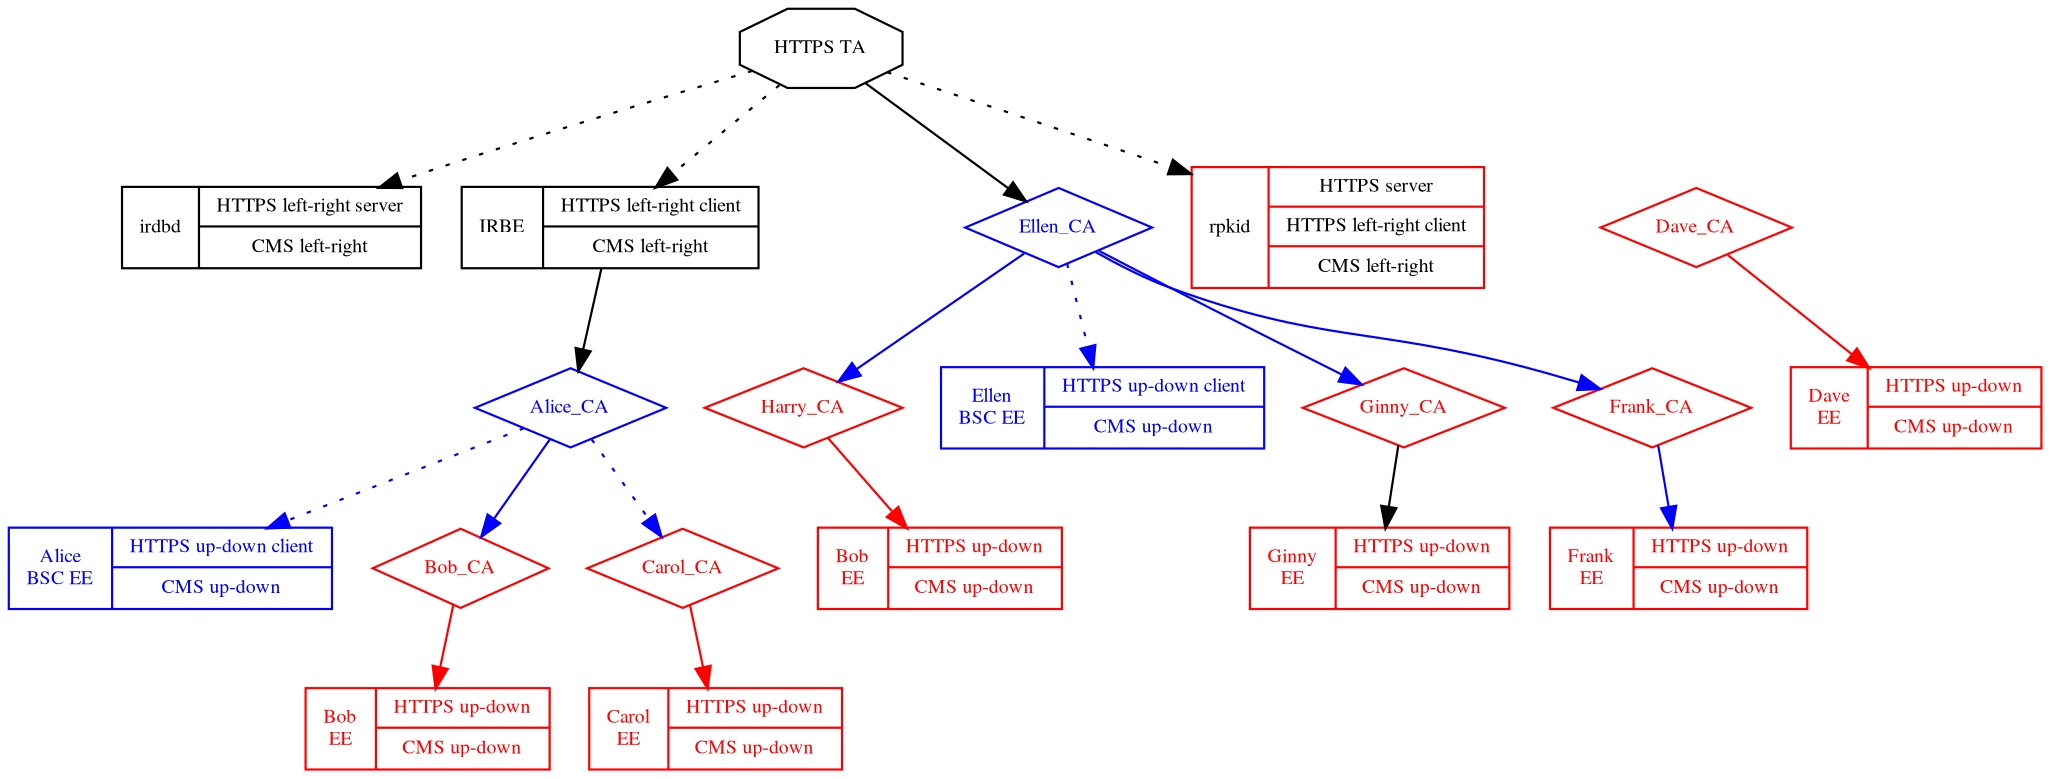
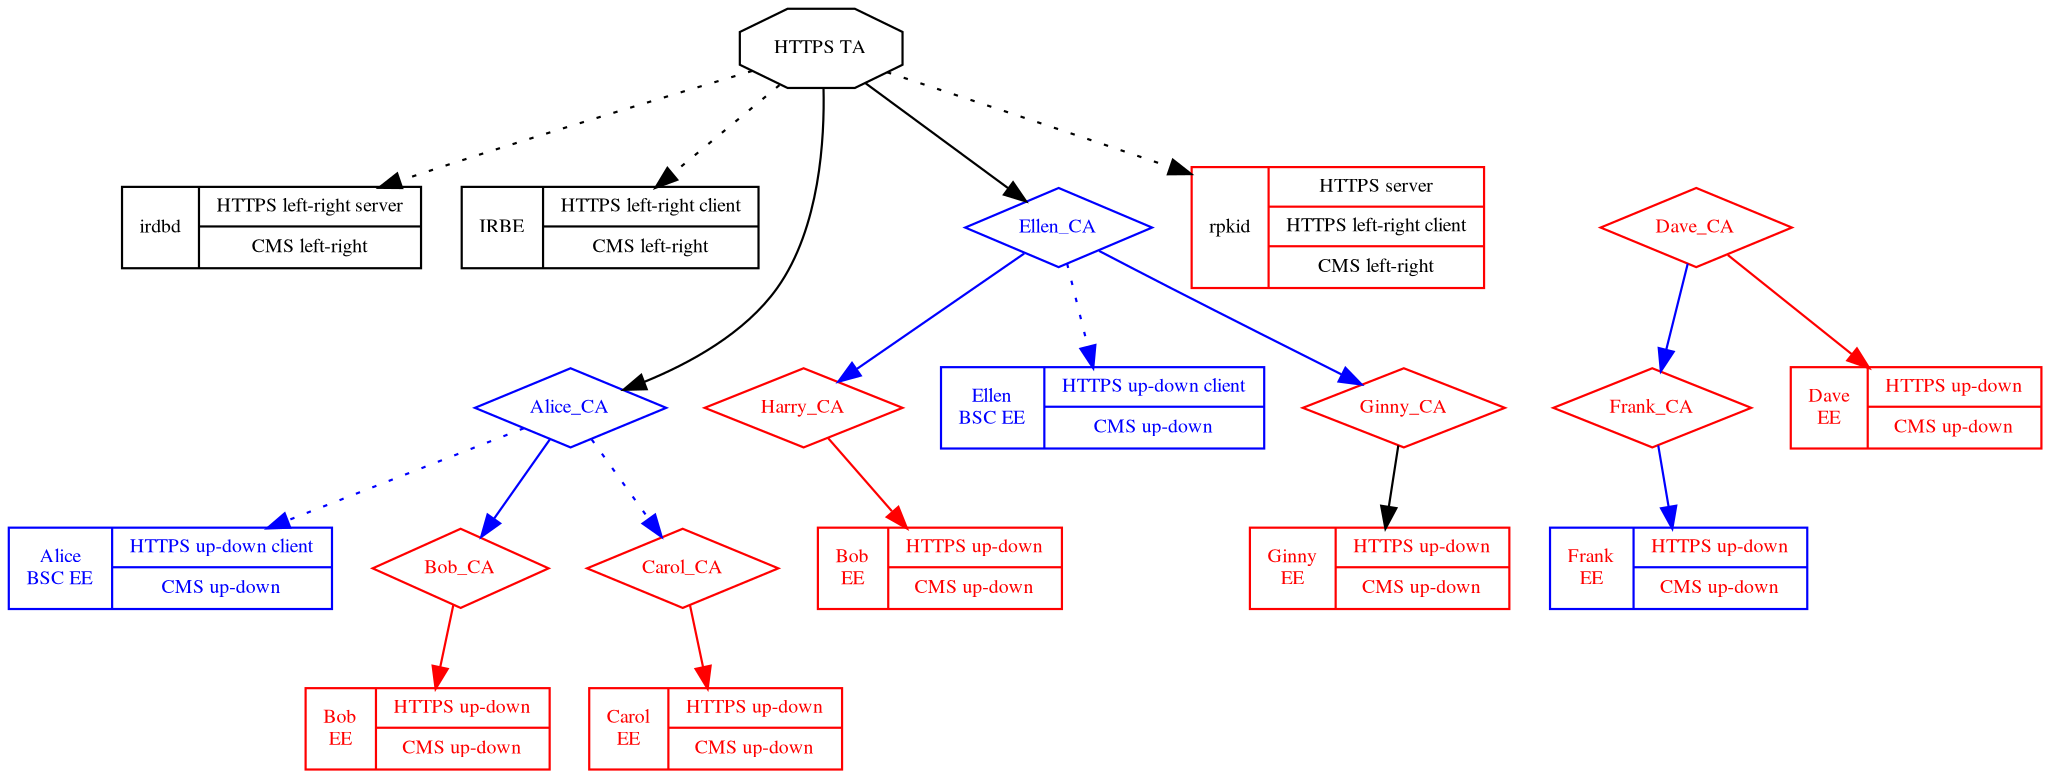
(592, 309) -> (788, 269)
(1333, 331) -> (1677, 307)
(1679, 568) -> (1679, 568)
